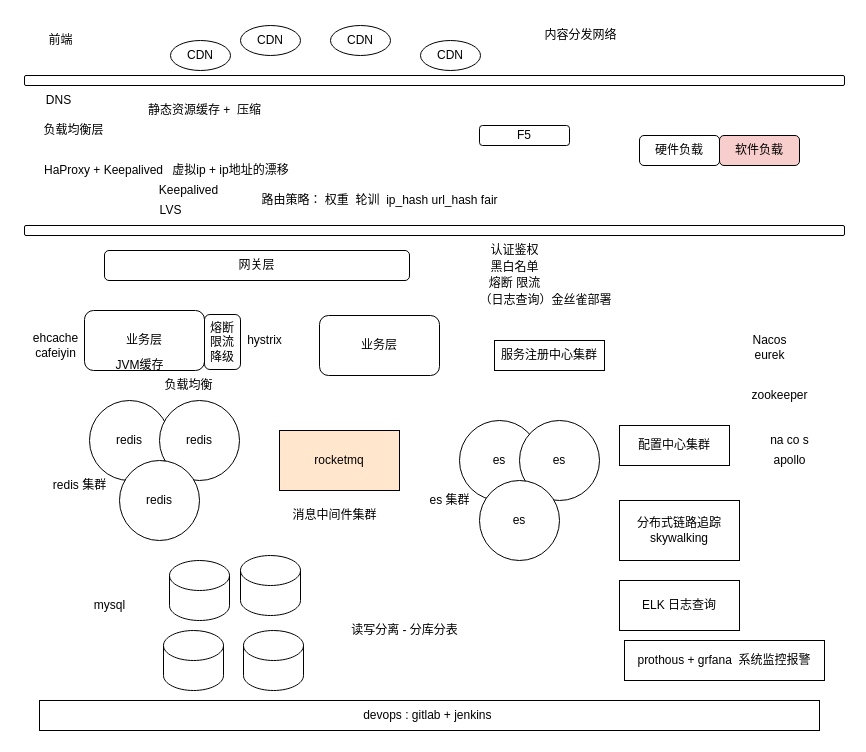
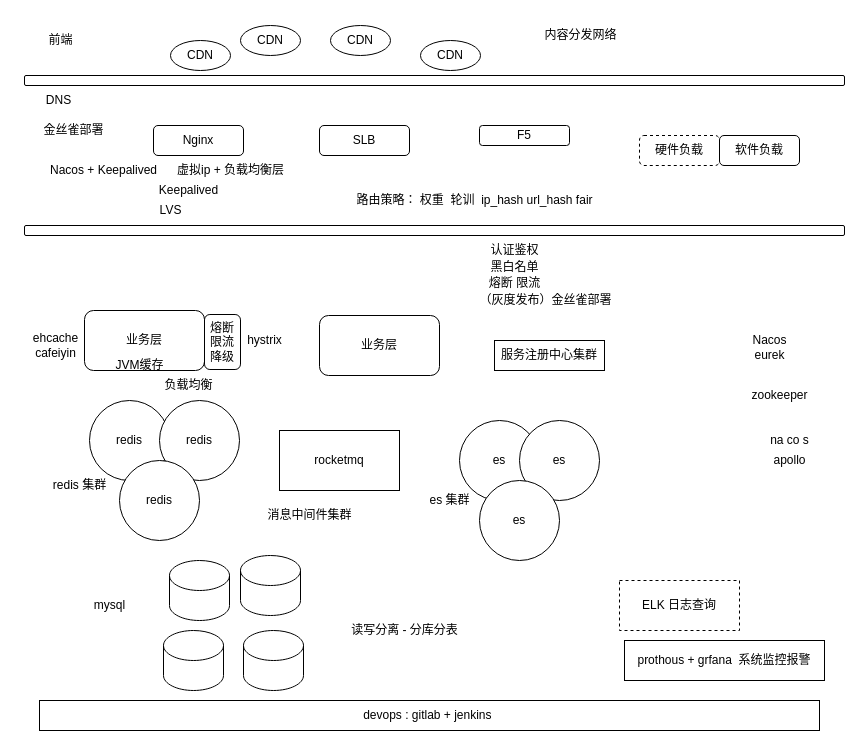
(205, 111) -> none
(74, 131) -> (74, 131)
none -> (199, 141)
none -> (365, 141)
(680, 151) -> (680, 151)
(760, 151) -> (760, 151)
(104, 171) -> (104, 171)
(231, 171) -> (231, 171)
(380, 201) -> (475, 201)
(257, 266) -> none
(546, 301) -> (546, 301)
(675, 446) -> none
(340, 461) -> (340, 461)
(335, 516) -> (310, 516)
(680, 531) -> none
(680, 606) -> (680, 606)
